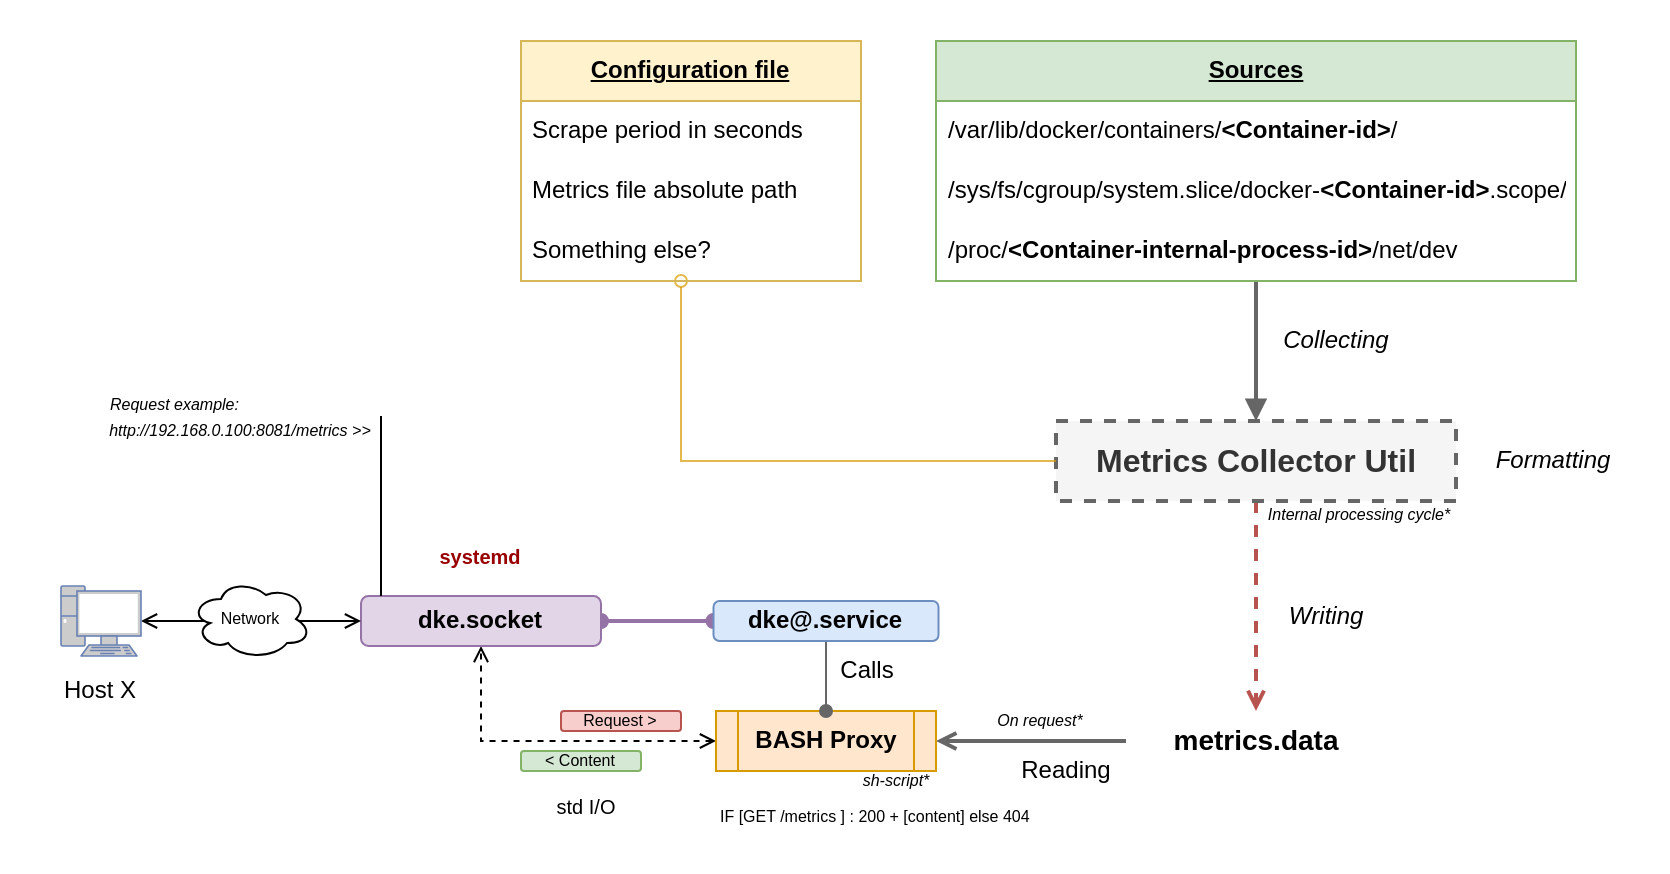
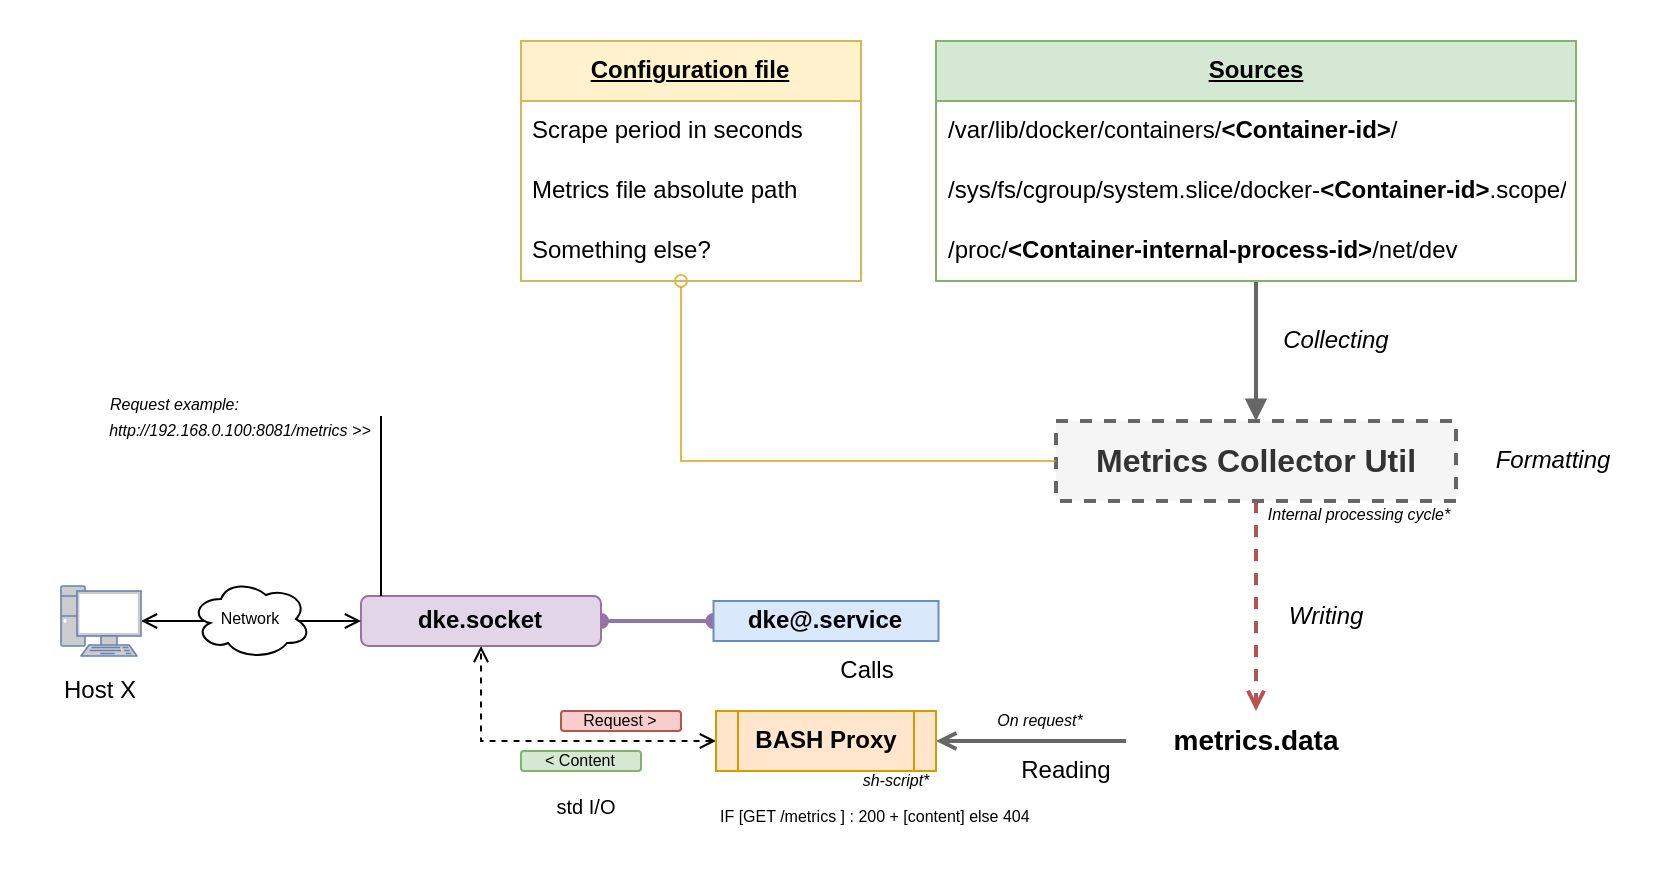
(481, 557) -> none
(826, 621) -> (826, 621)
(826, 673) -> none
